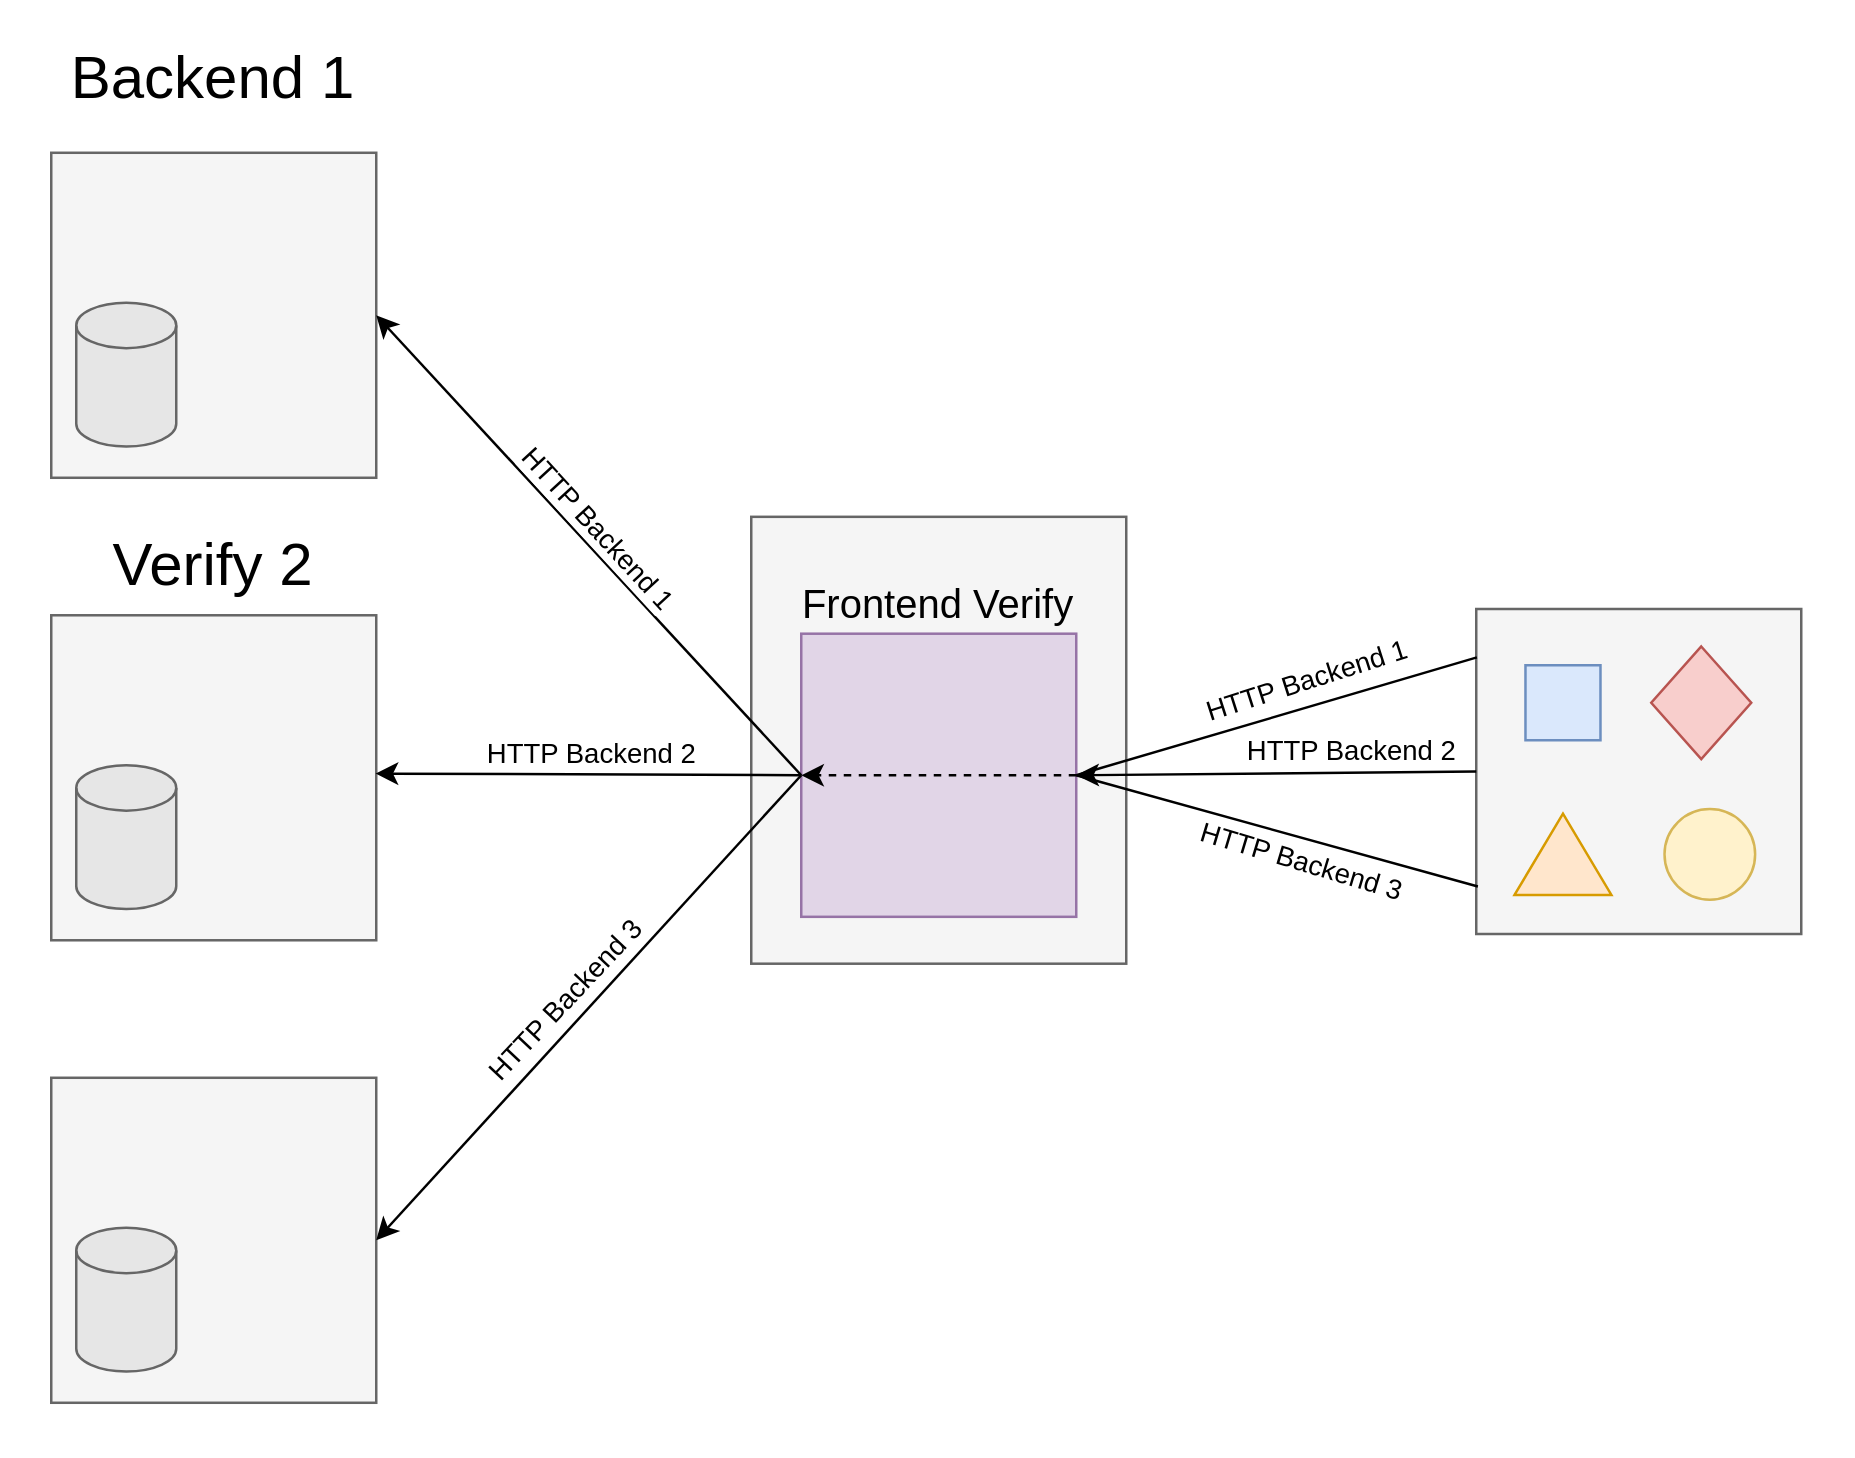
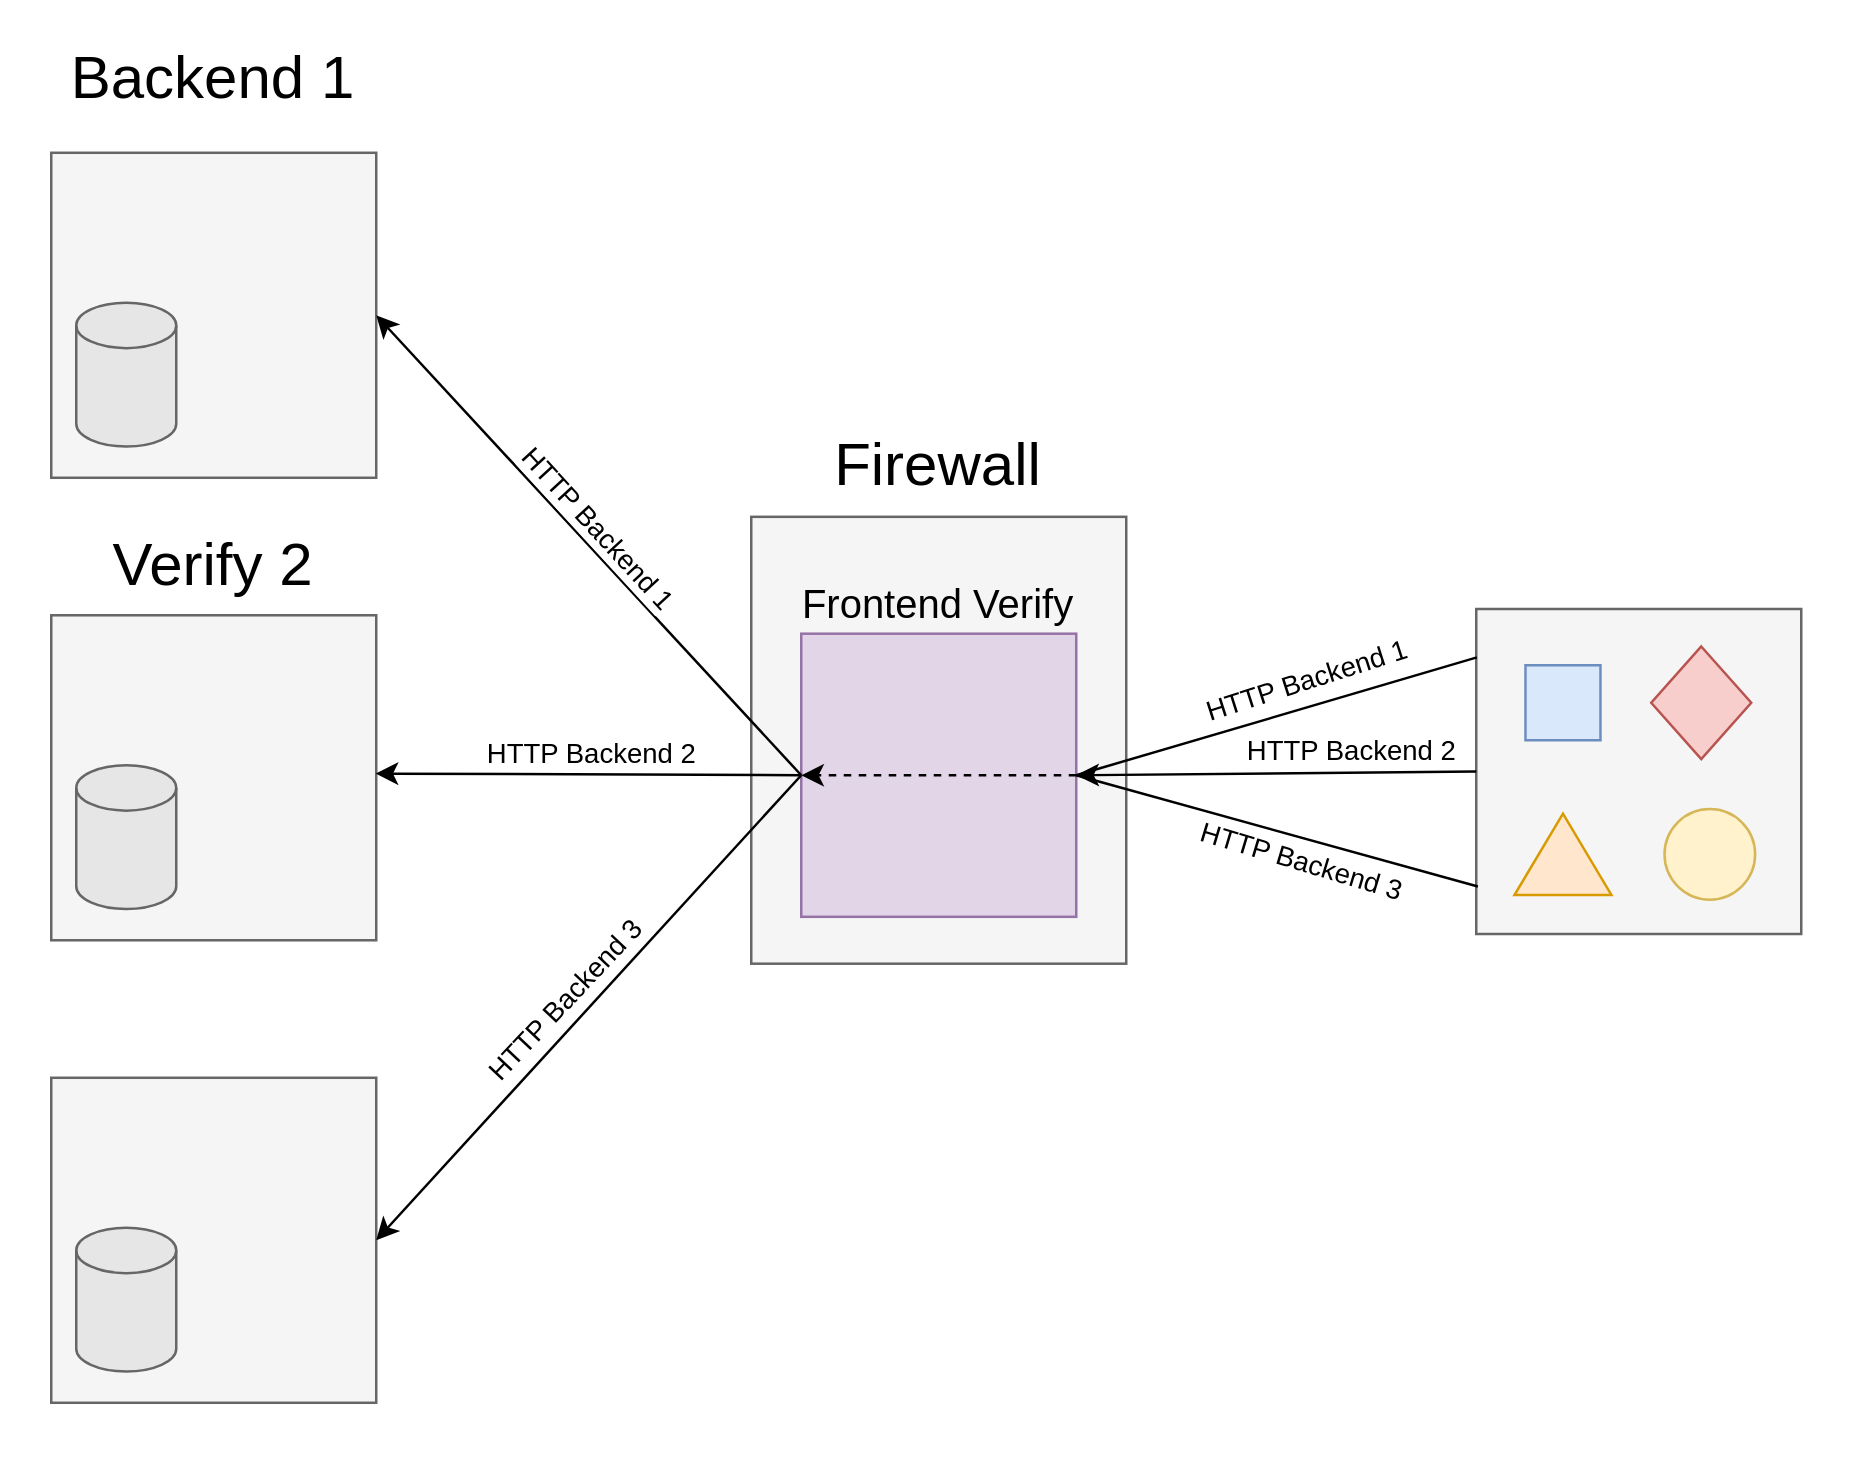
none -> (939, 467)
